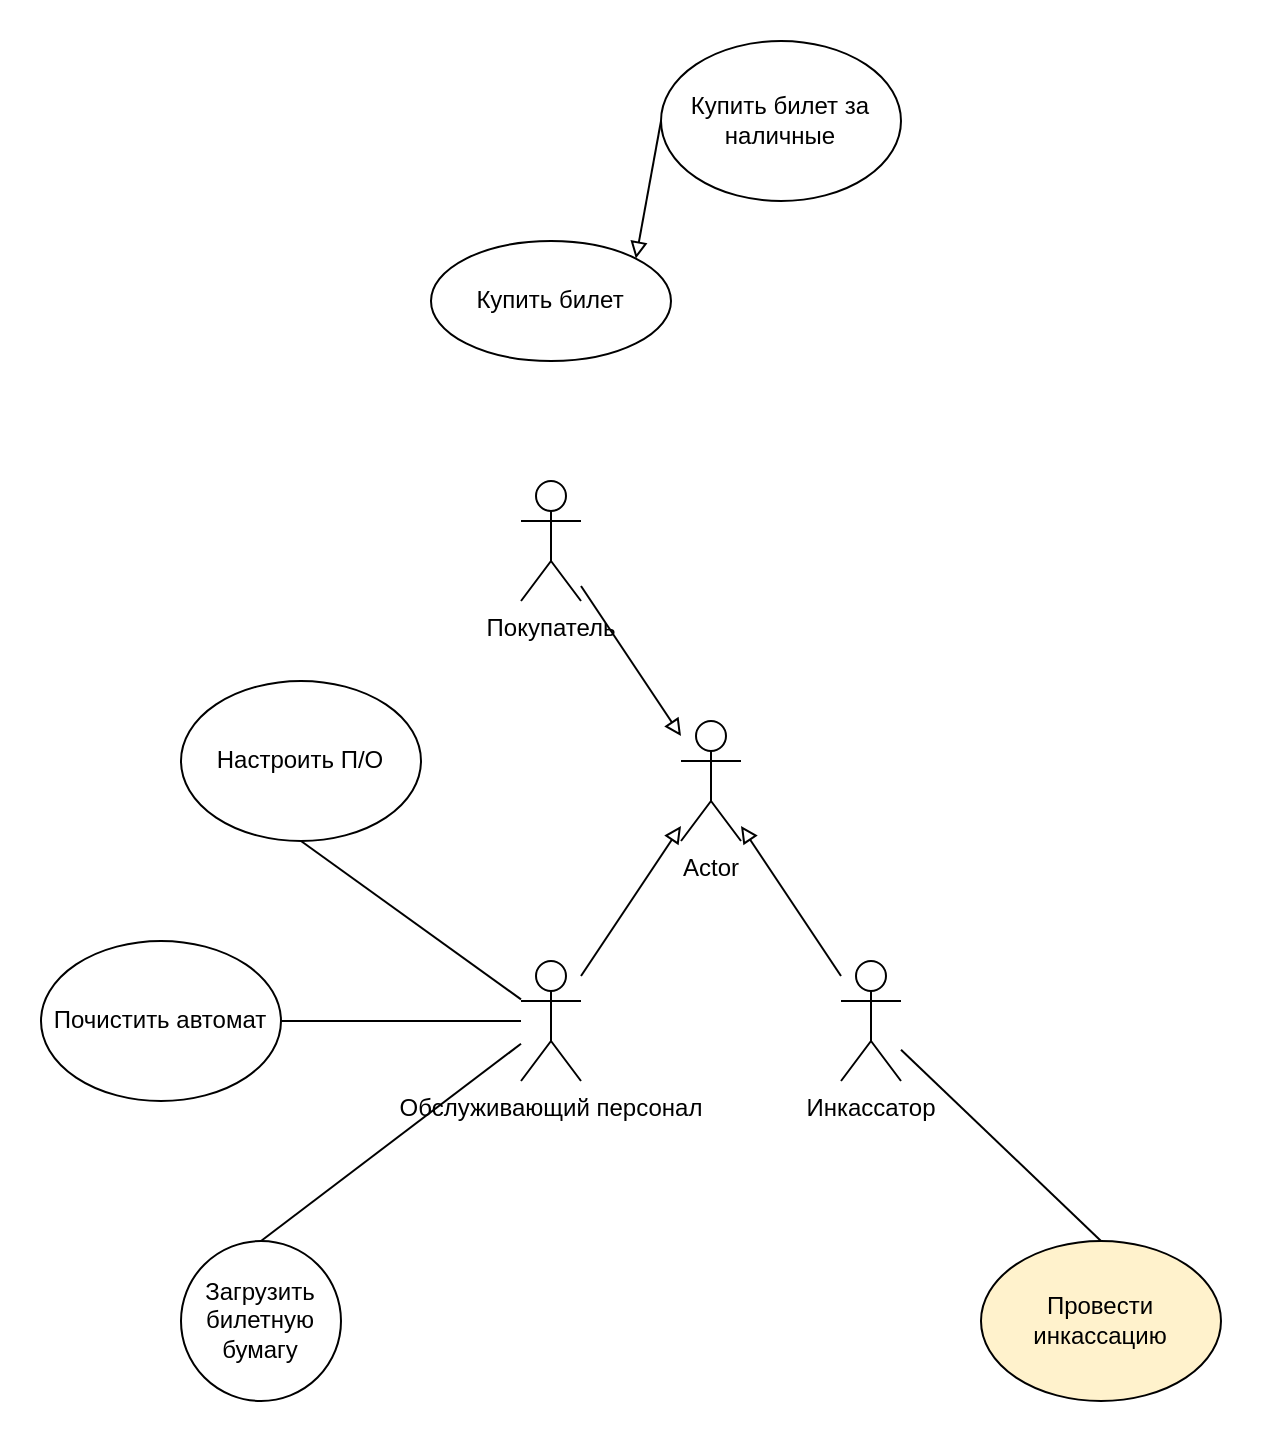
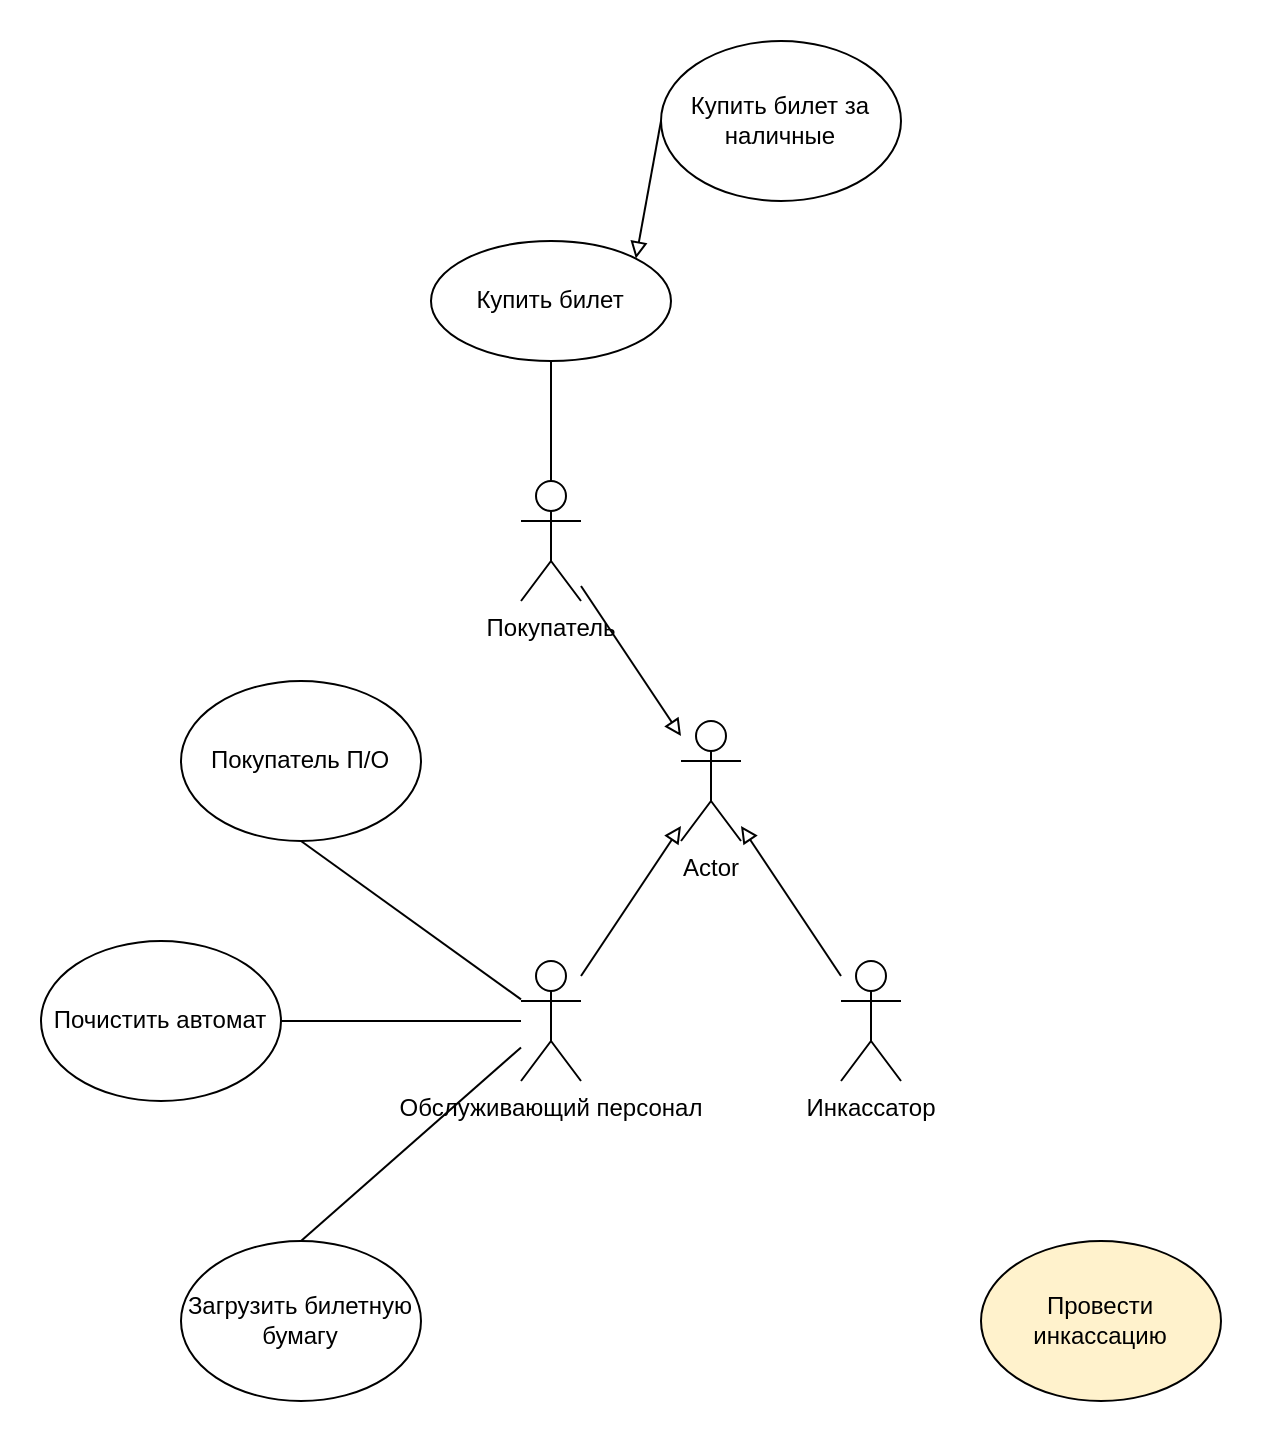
none -> (551, 421)
(301, 761) -> (301, 761)
(1001, 1145) -> none
(261, 1321) -> (301, 1321)
